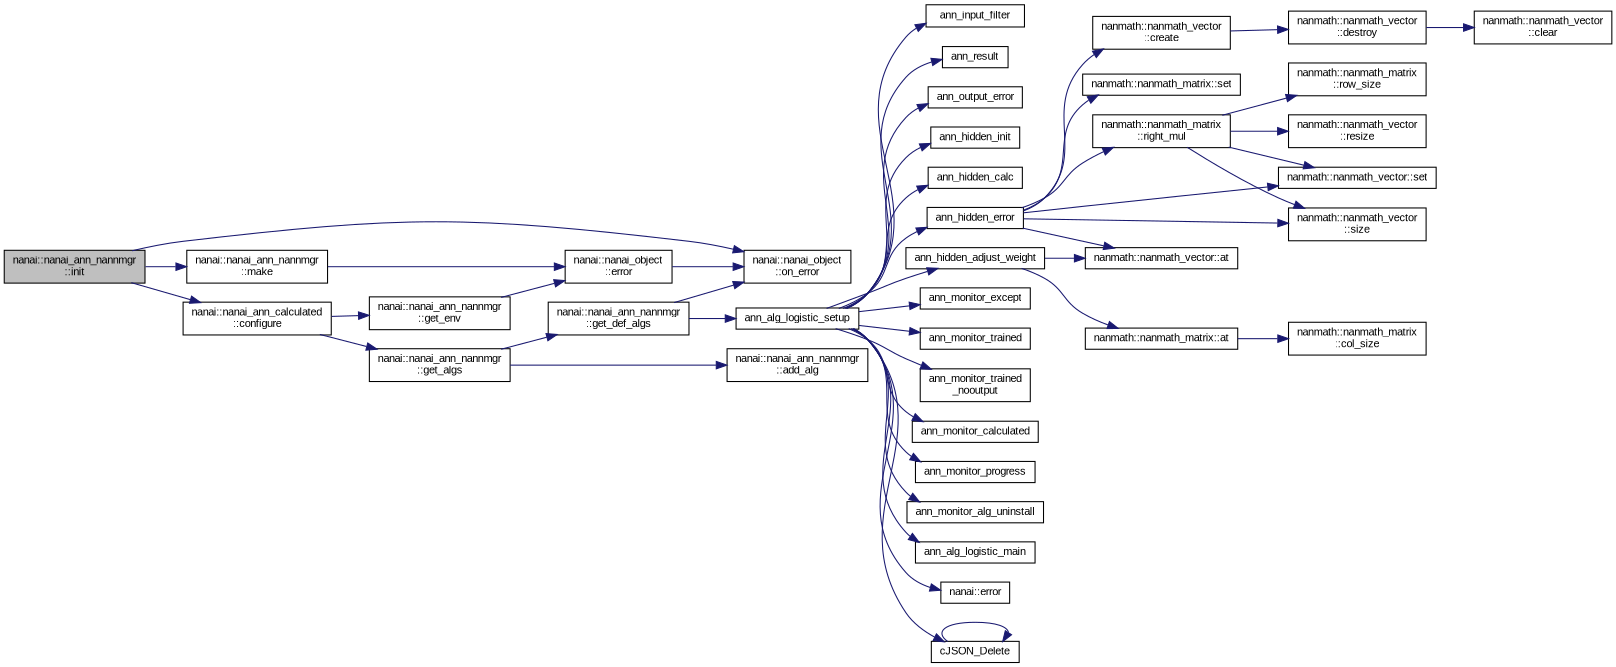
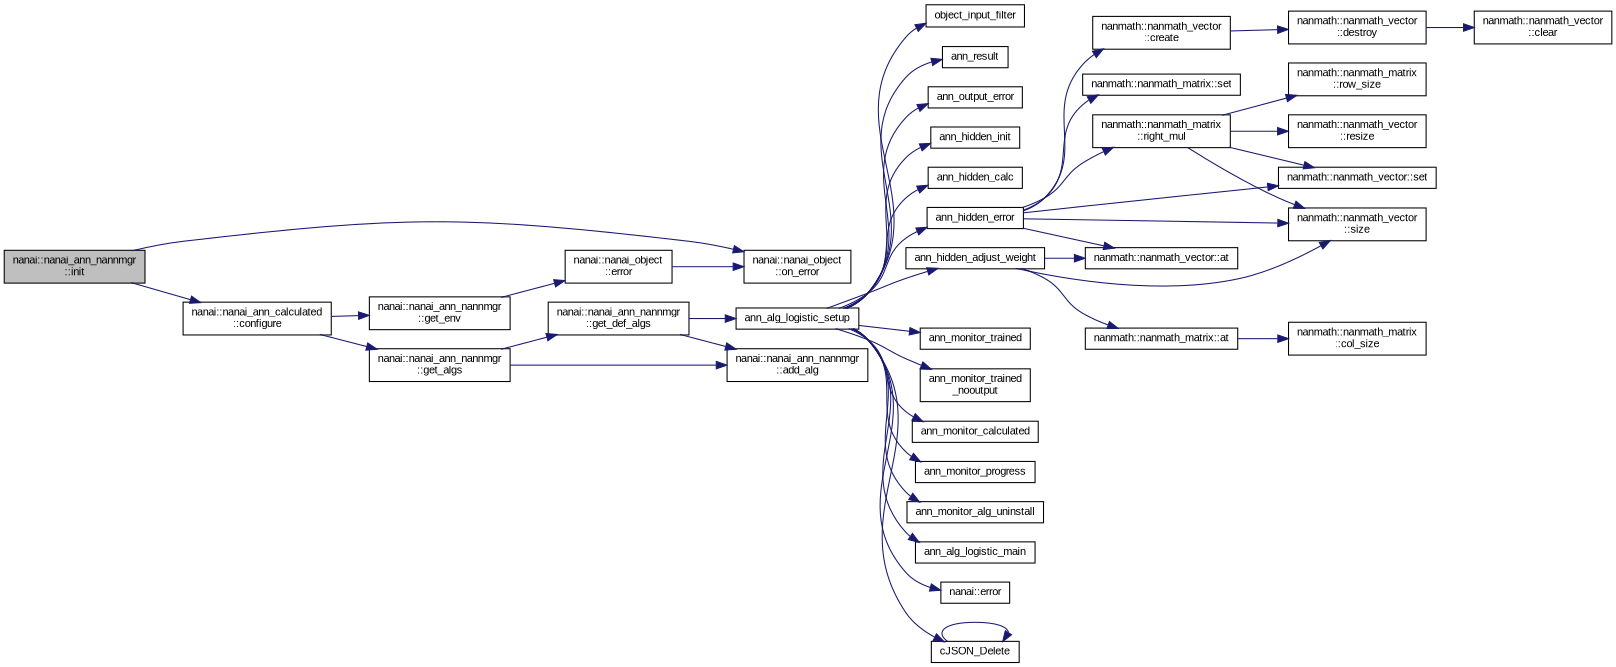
(975, 16) -> (975, 16)
(257, 267) -> none
none -> (1171, 286)
(704, 294) -> (703, 340)
(975, 298) -> none
